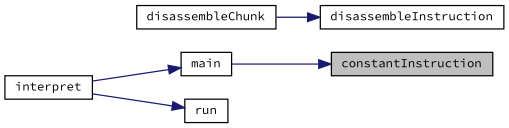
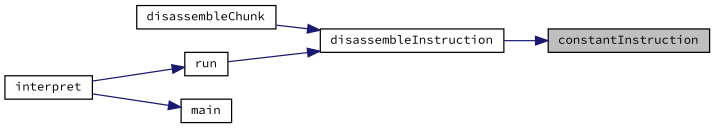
none -> (268, 57)
(275, 64) -> (520, 41)
